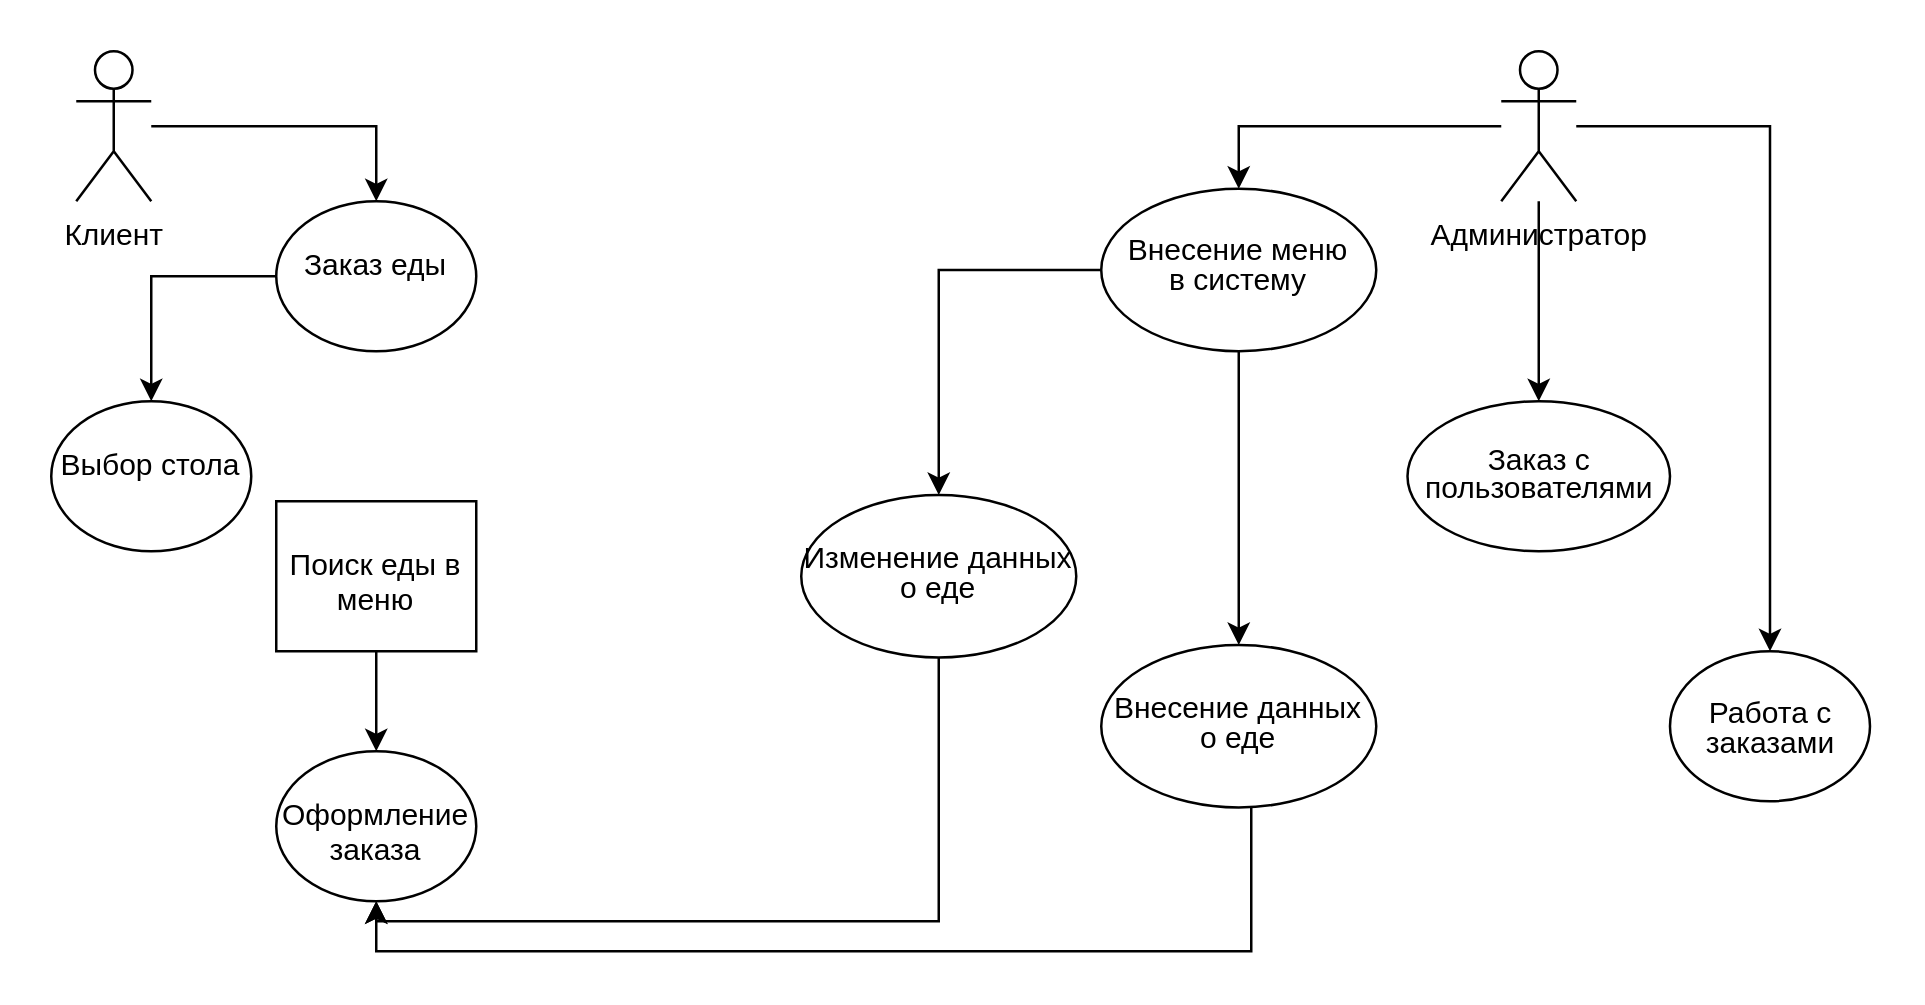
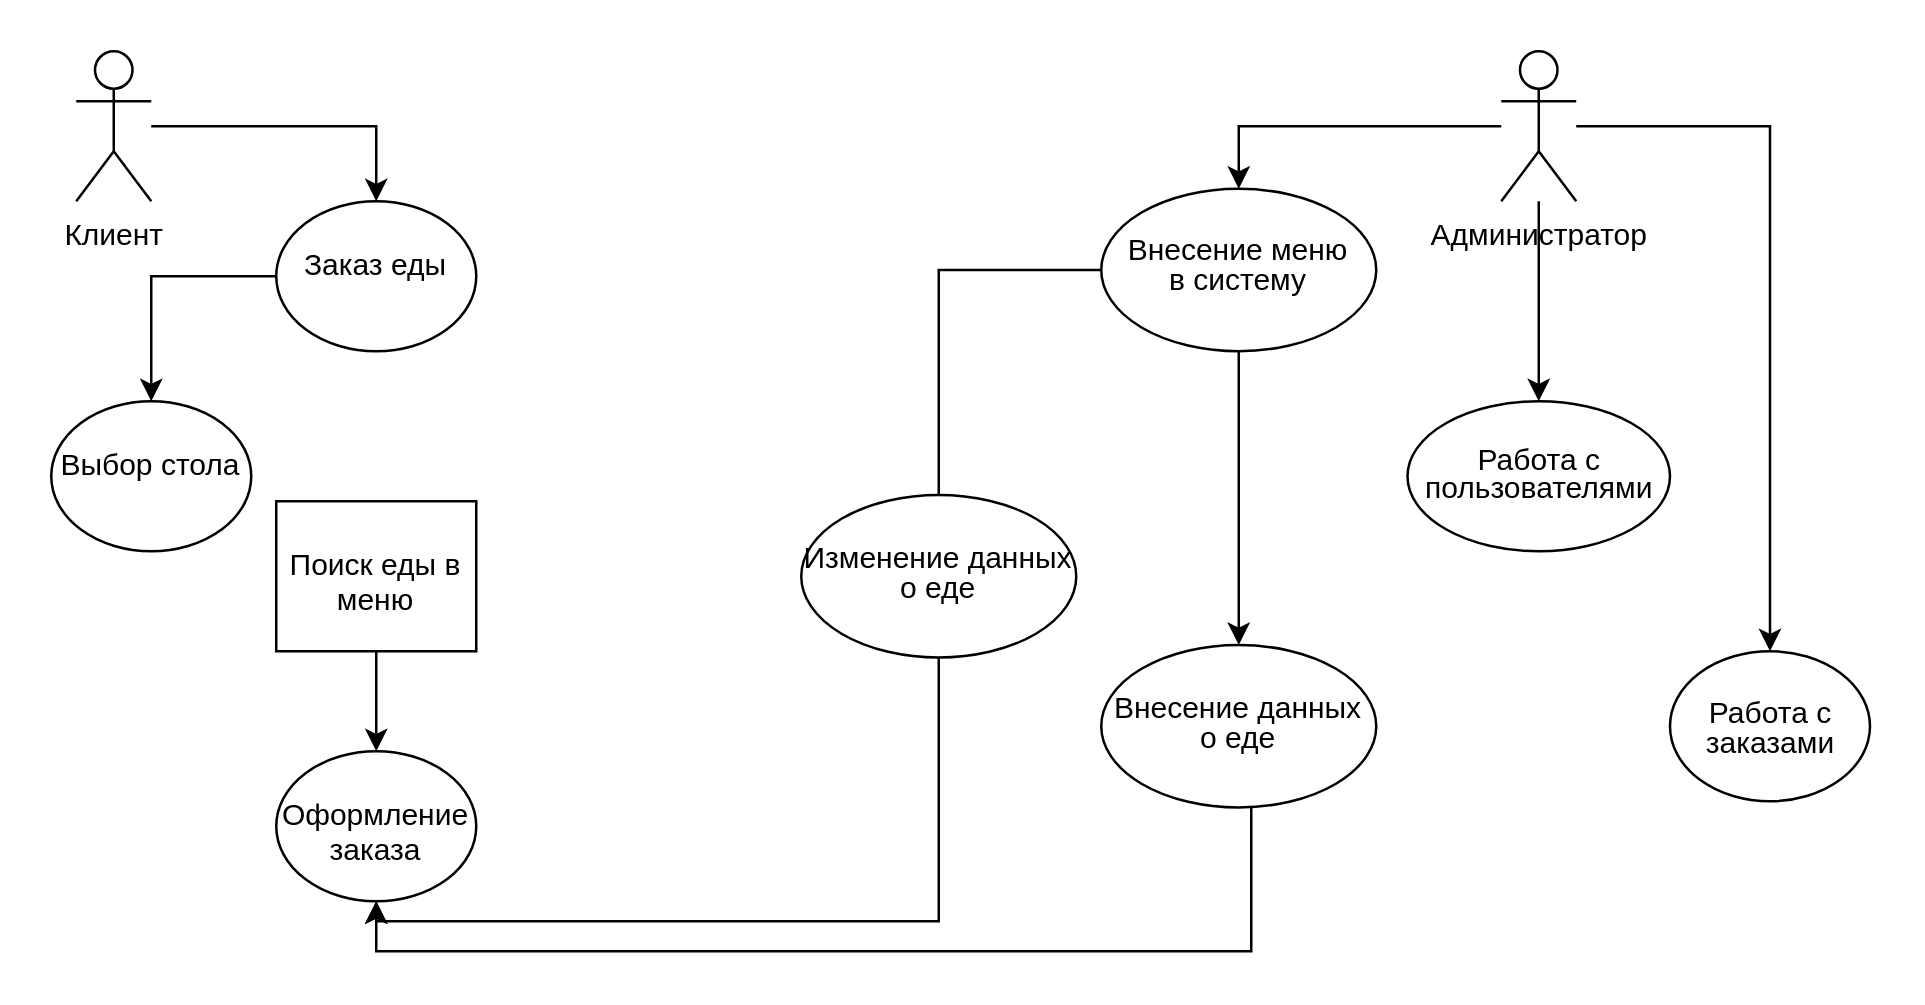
(1540, 455) -> (1540, 455)
(939, 476) -> (939, 483)
